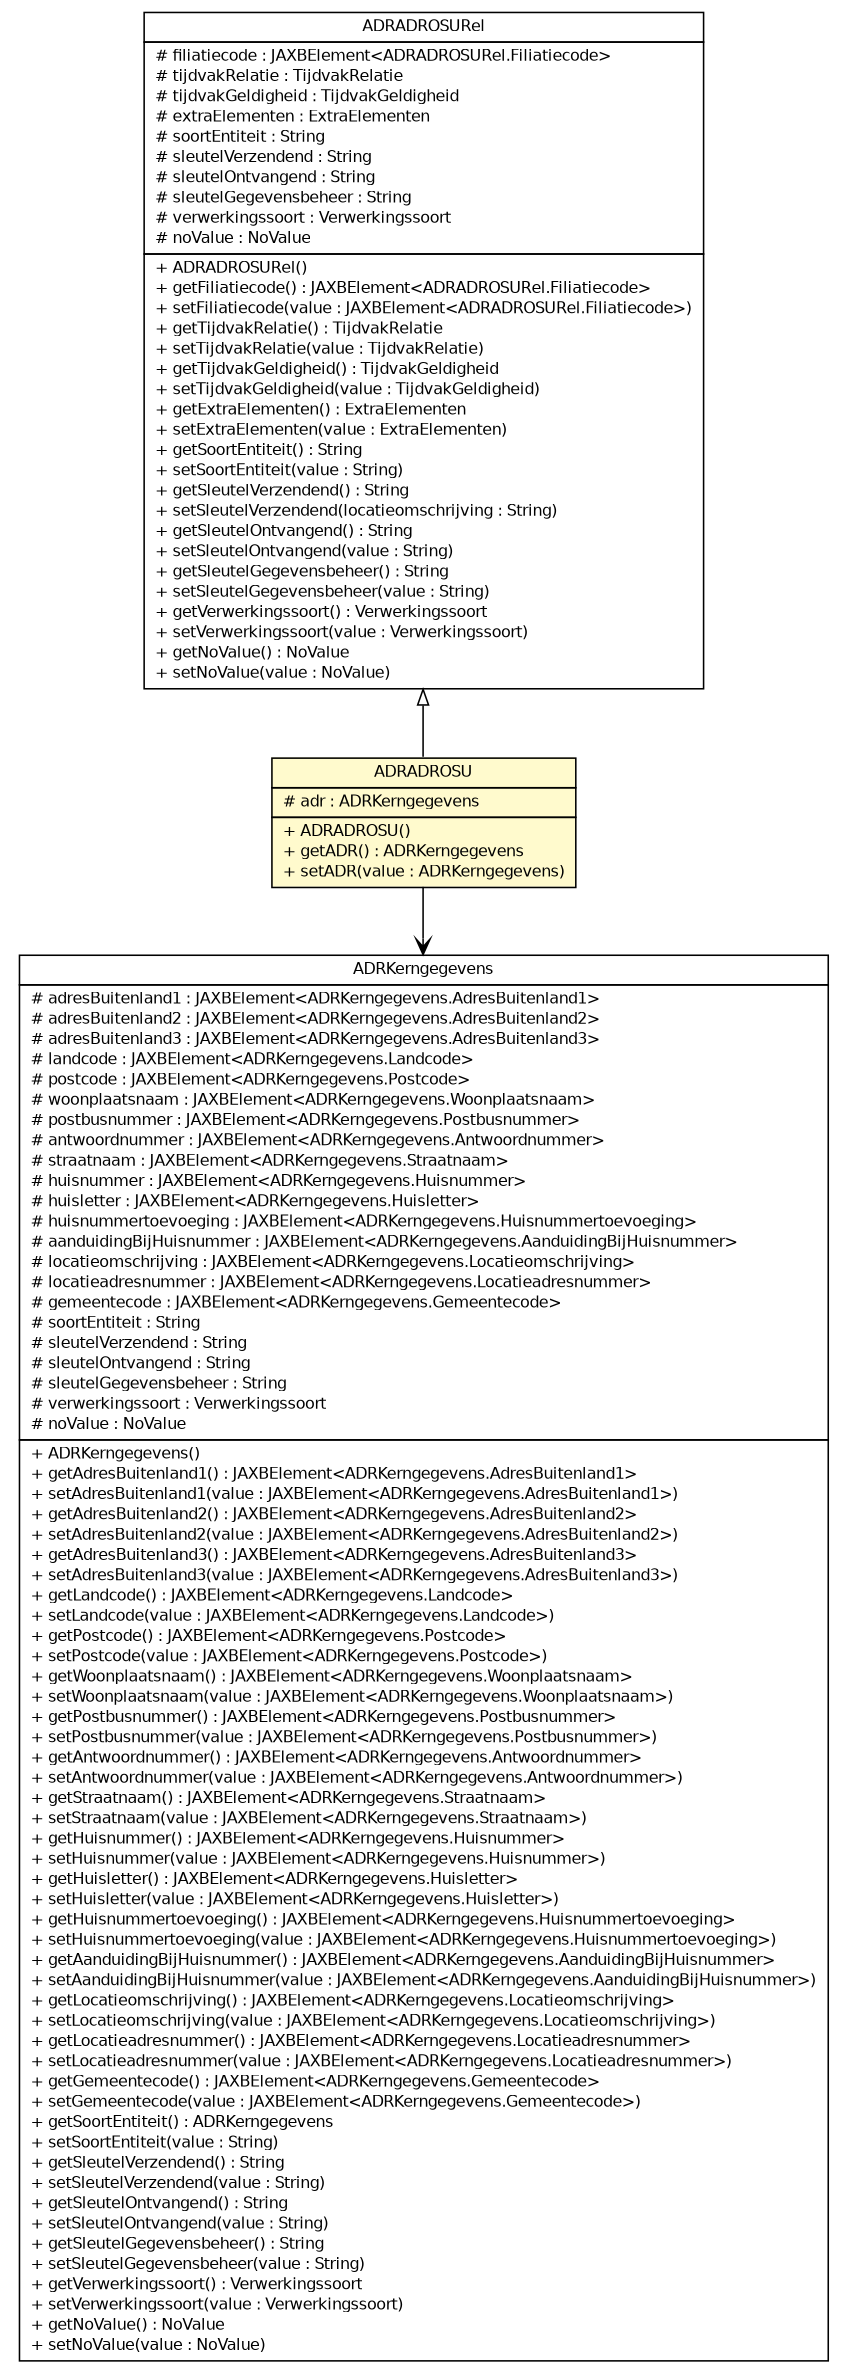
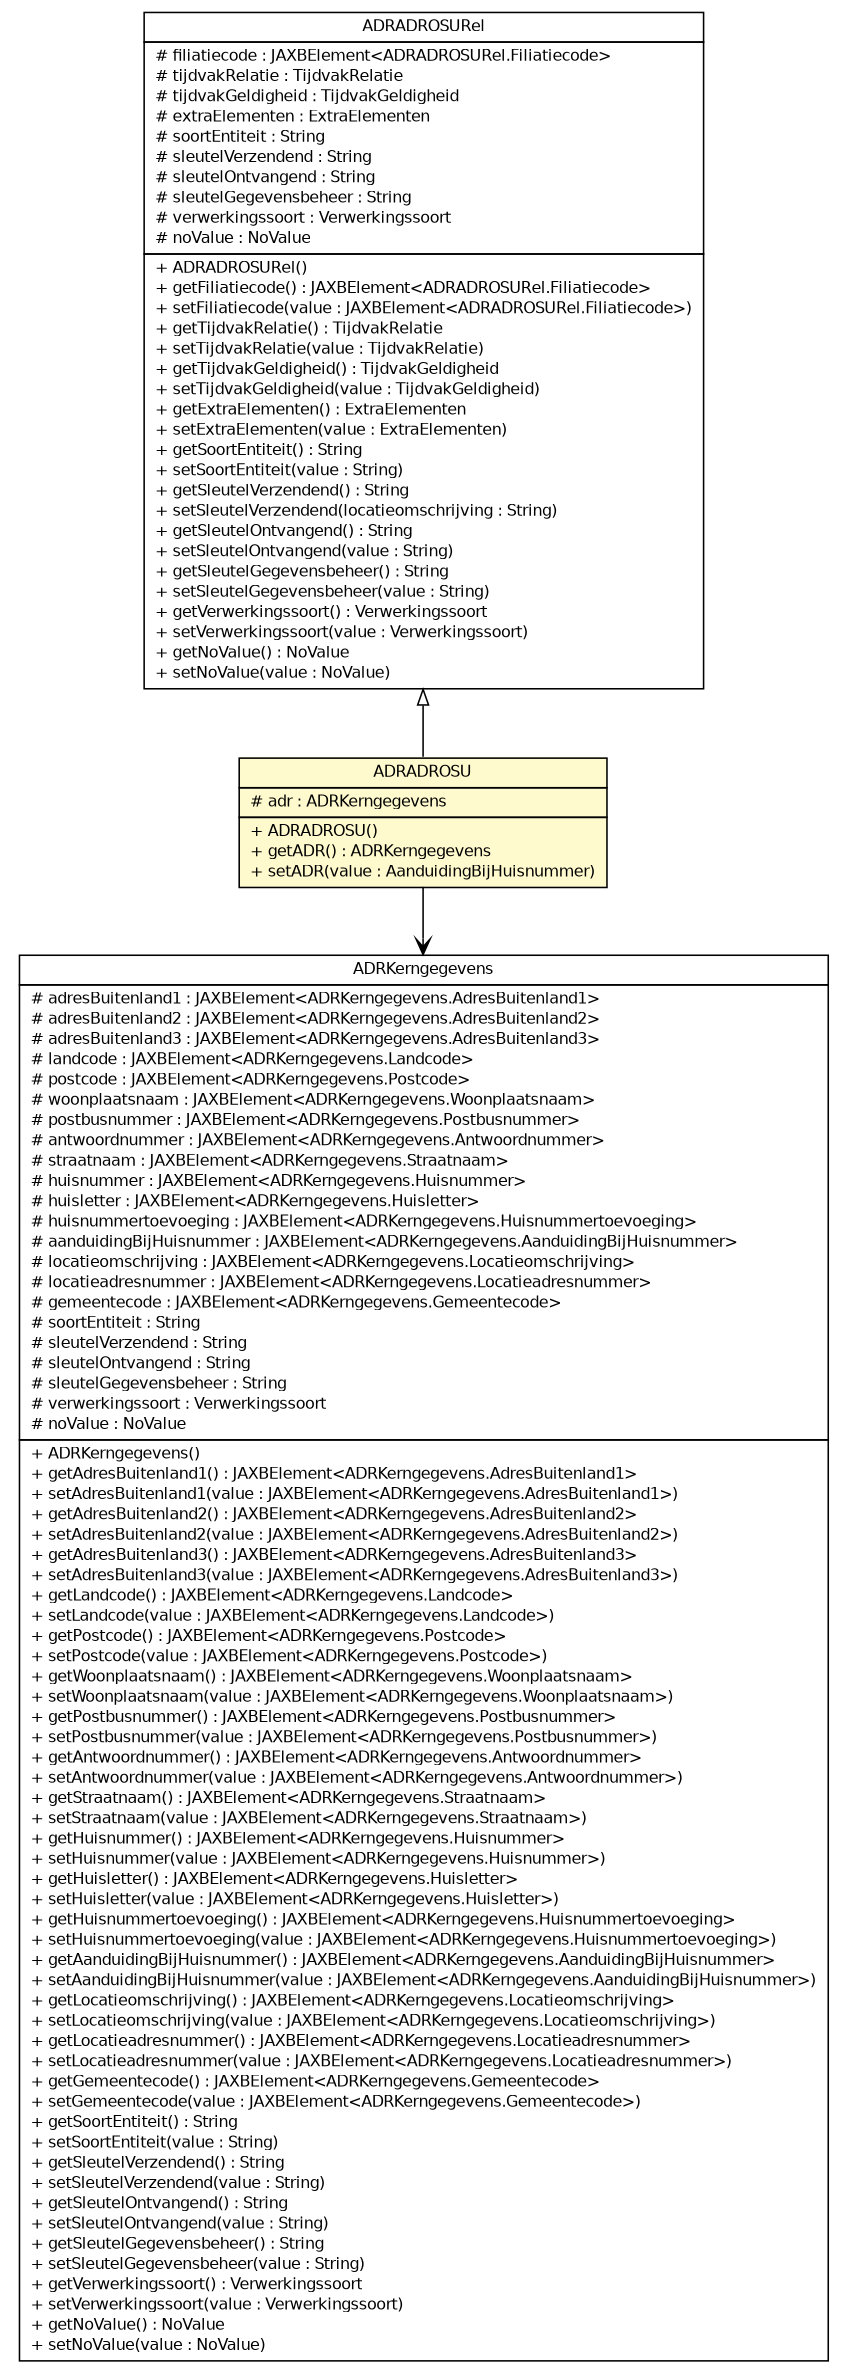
(424, 872) -> (423, 872)
(182, 2122) -> (134, 2122)
